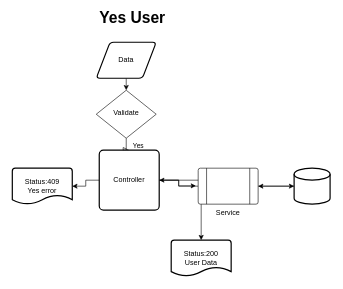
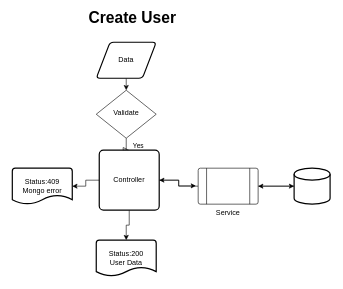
(133, 18) -> (133, 18)
(42, 186) -> (42, 186)
(201, 258) -> (126, 258)
